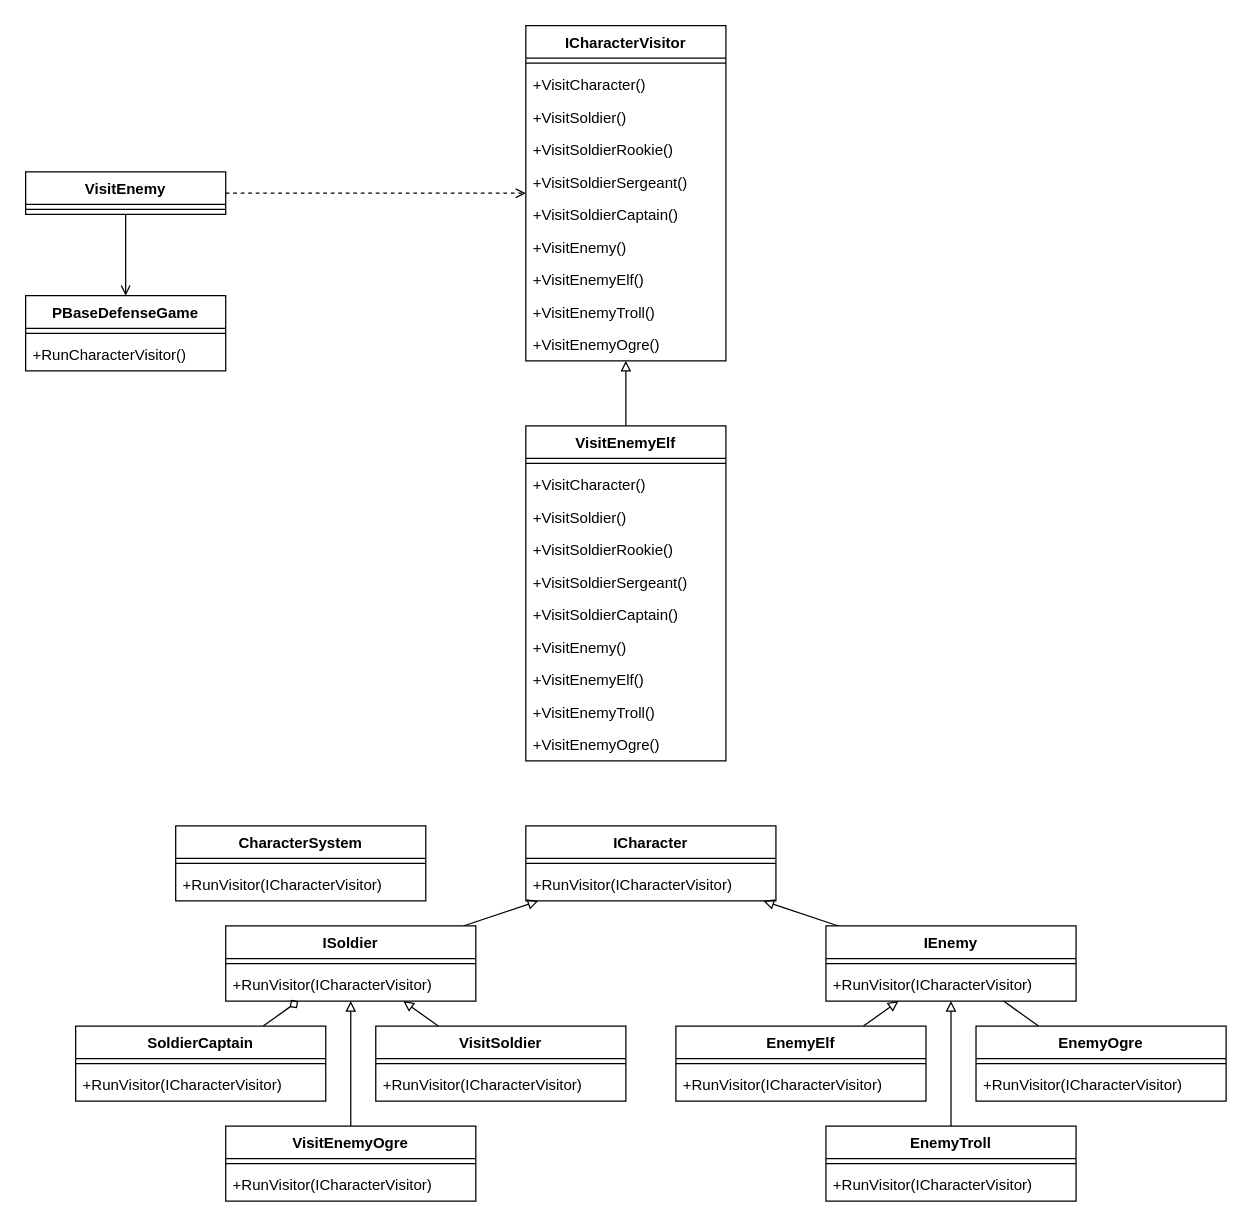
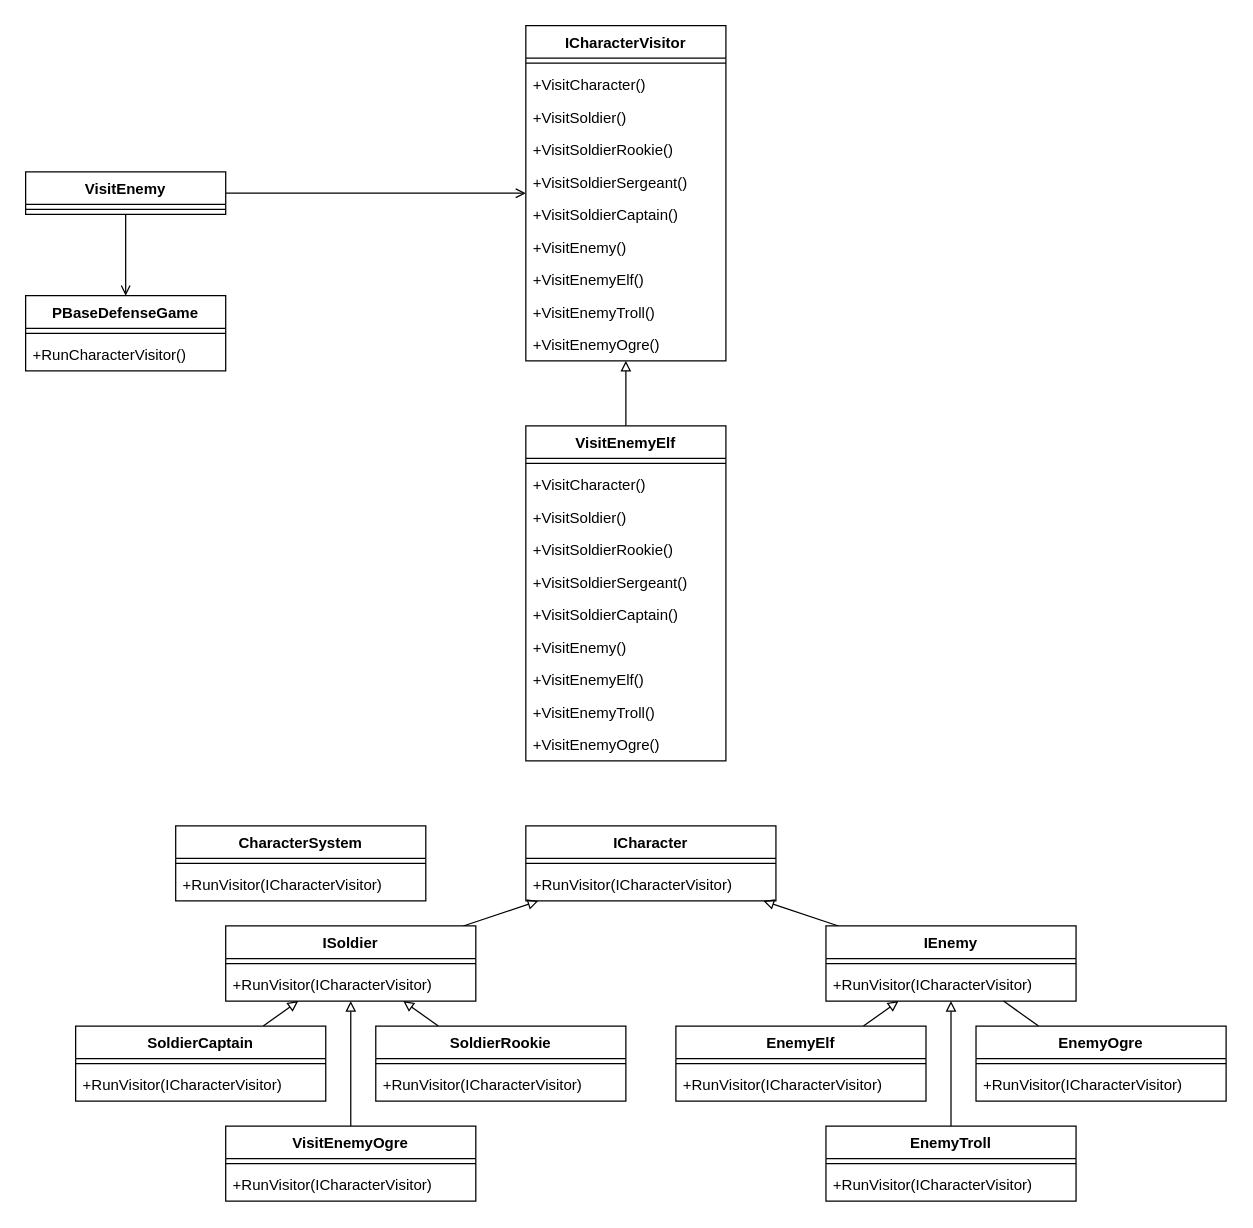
(375, 193) -> (375, 193)
(289, 1007) -> (289, 1007)
(501, 1043) -> (501, 1043)
